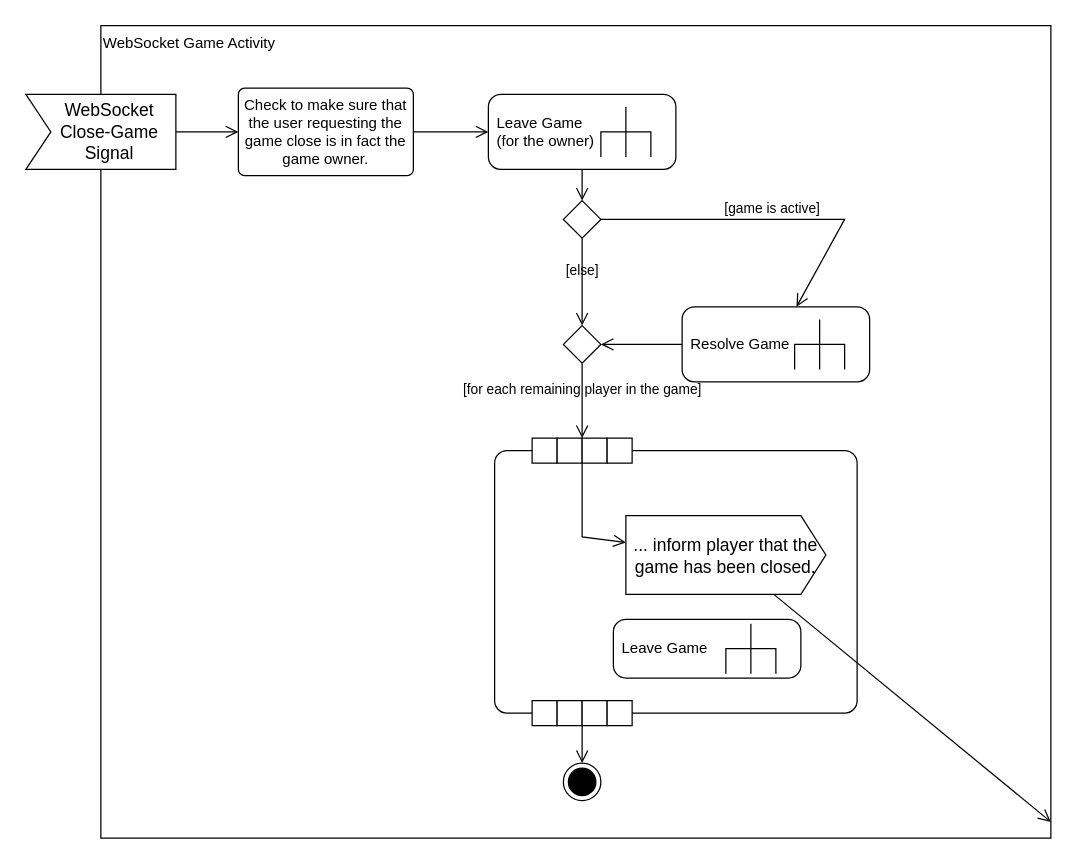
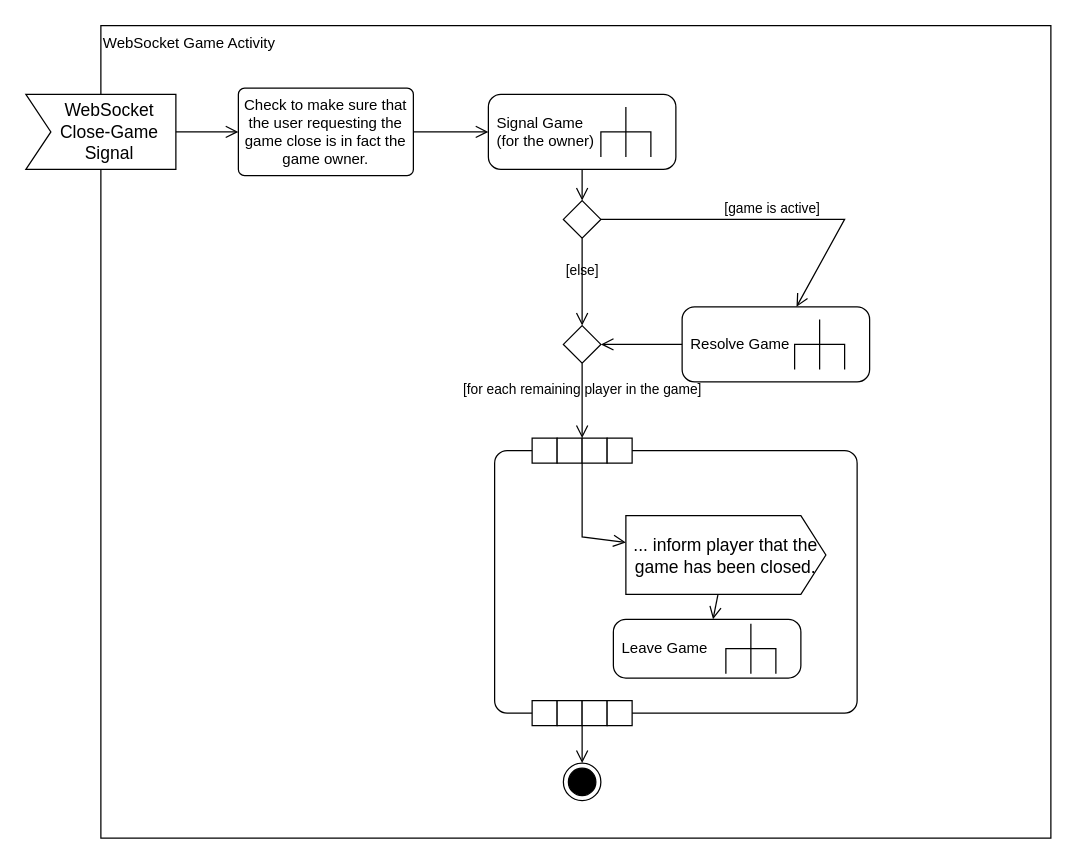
(556, 132) -> (556, 132)
(911, 707) -> (716, 606)
